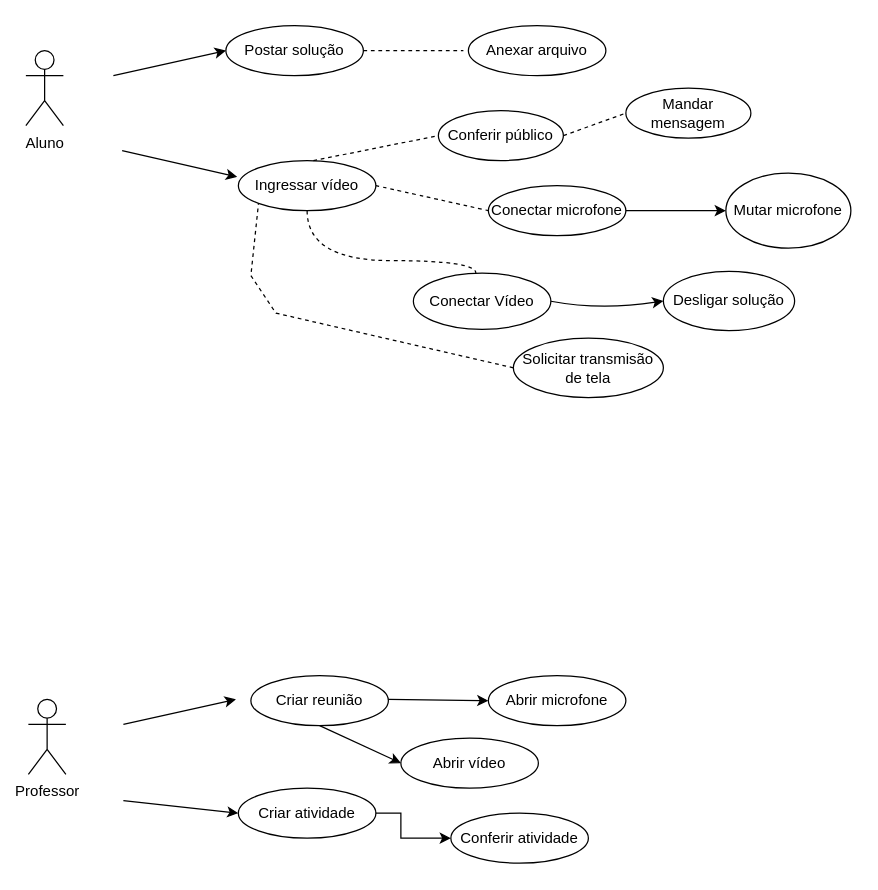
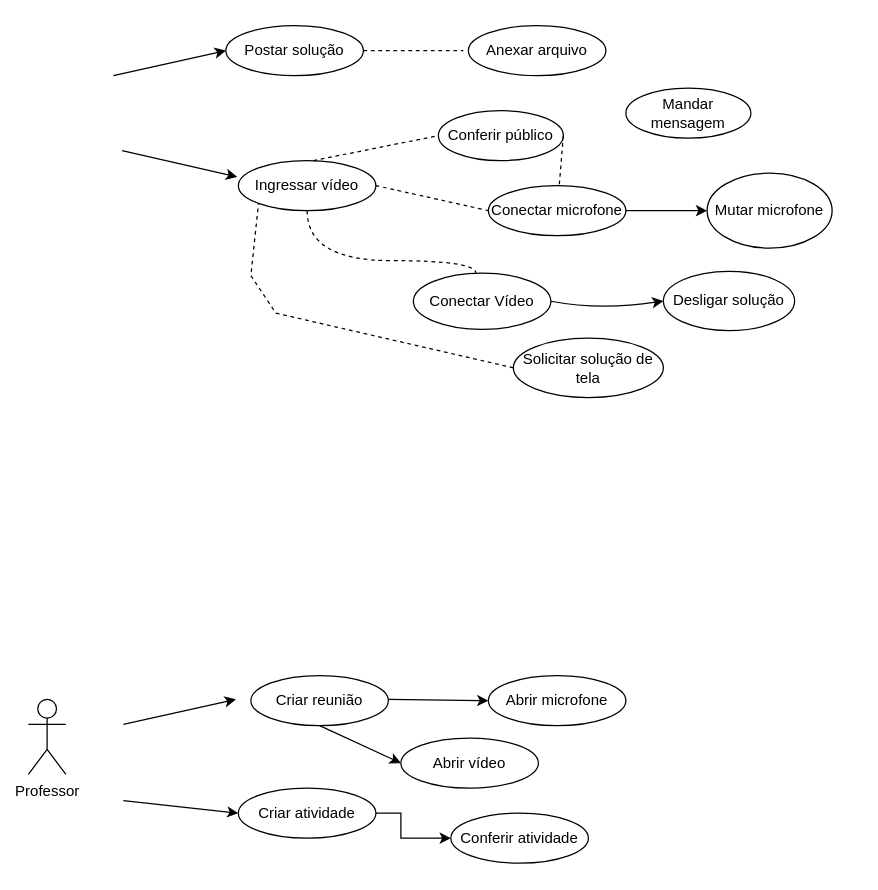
(44, 88) -> none
(593, 125) -> (561, 160)
(788, 211) -> (769, 211)
(588, 368) -> (588, 368)
